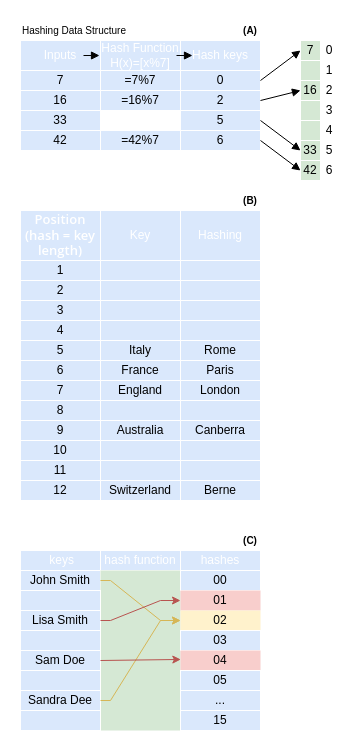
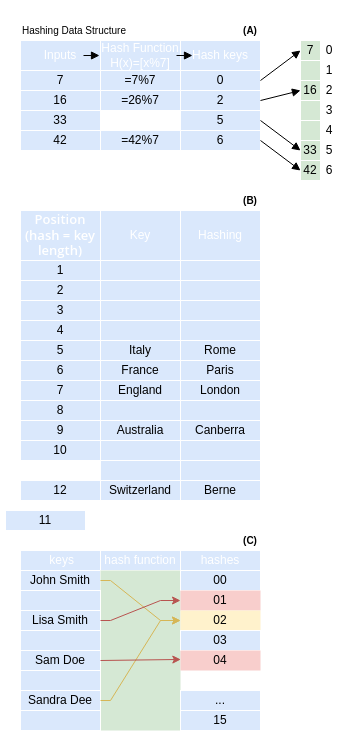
(141, 101) -> (141, 101)
(61, 471) -> (46, 521)
(221, 681) -> none
